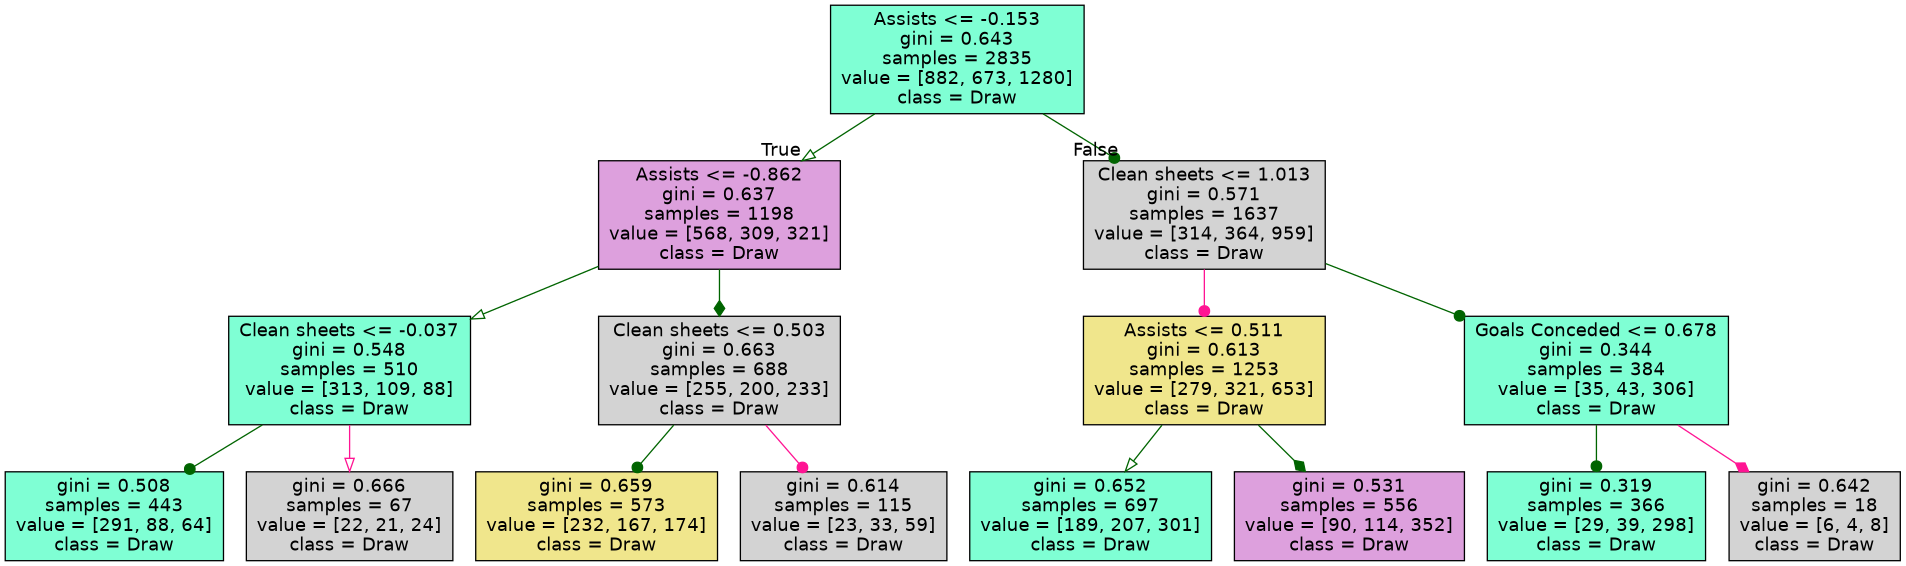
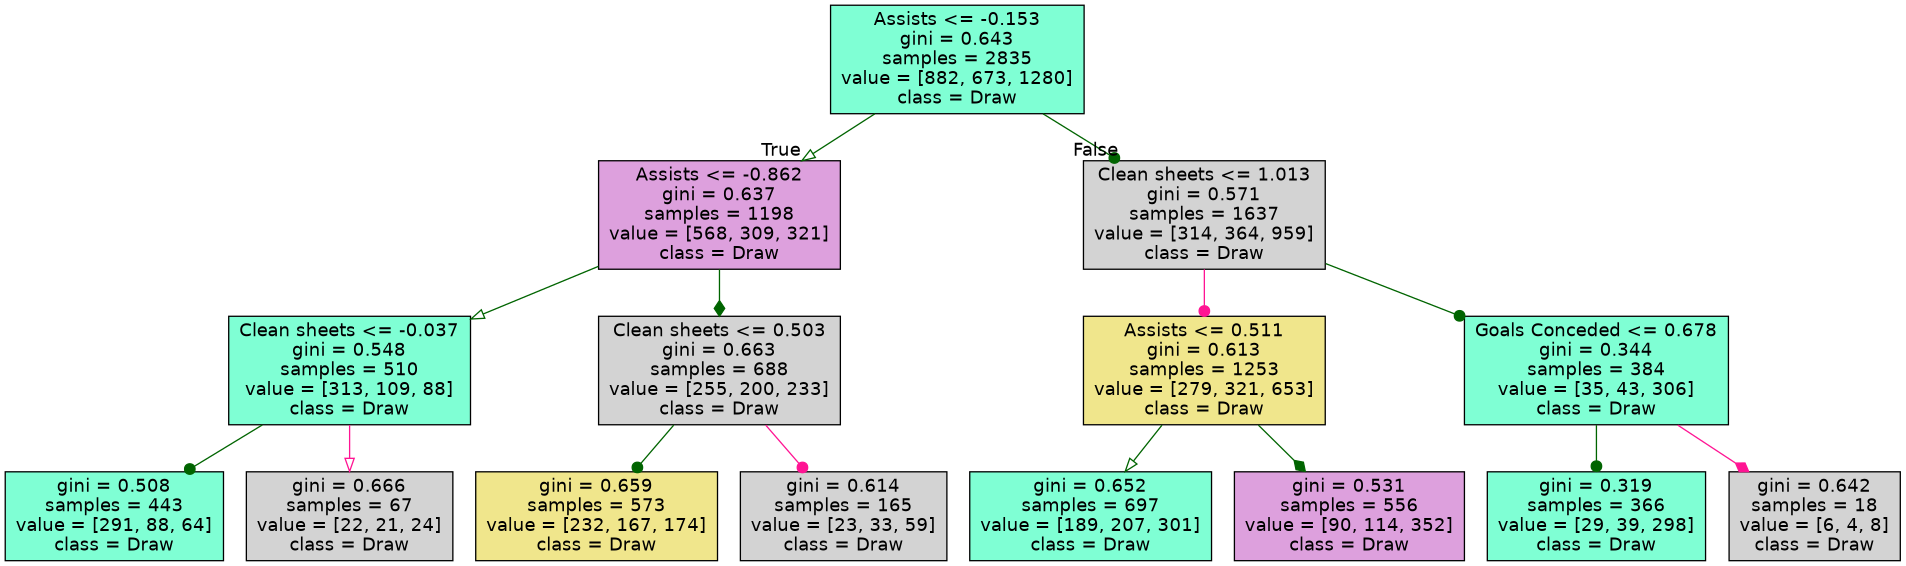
(844, 516) -> (844, 516)
